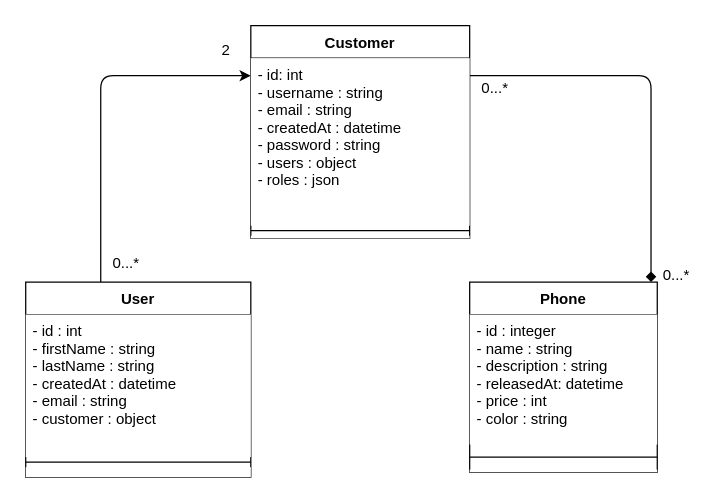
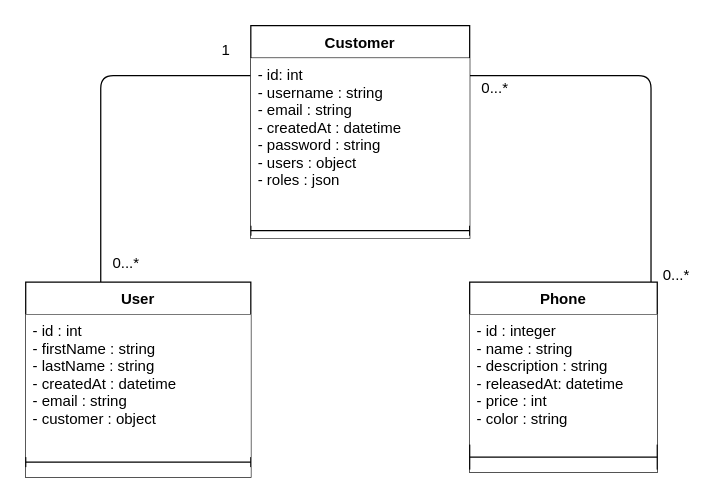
(226, 51) -> (226, 51)
(241, 76) -> (243, 76)
(651, 271) -> (651, 276)
